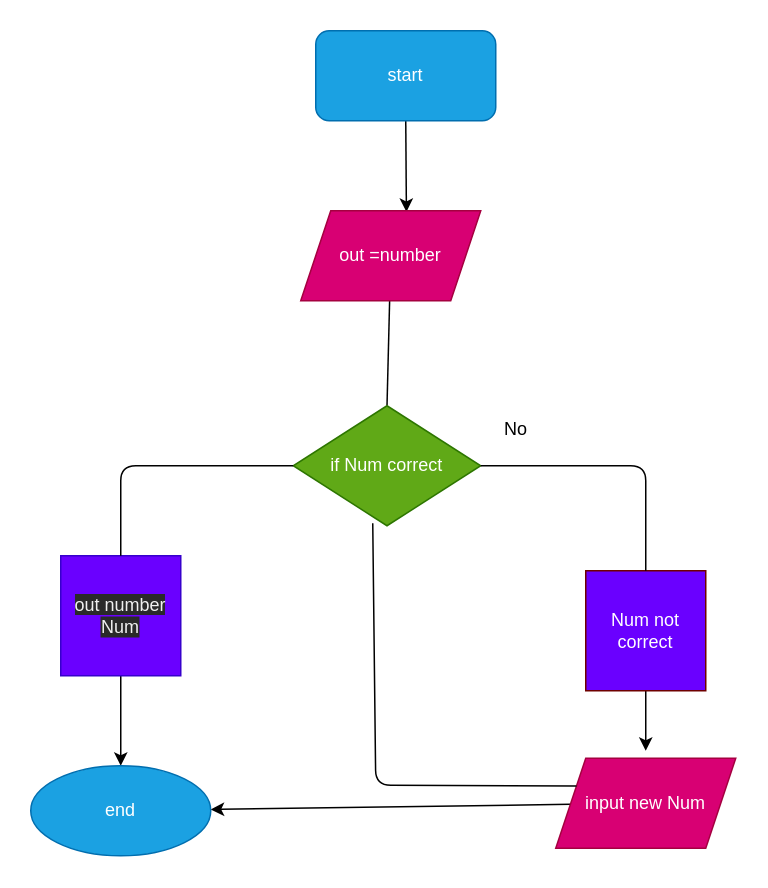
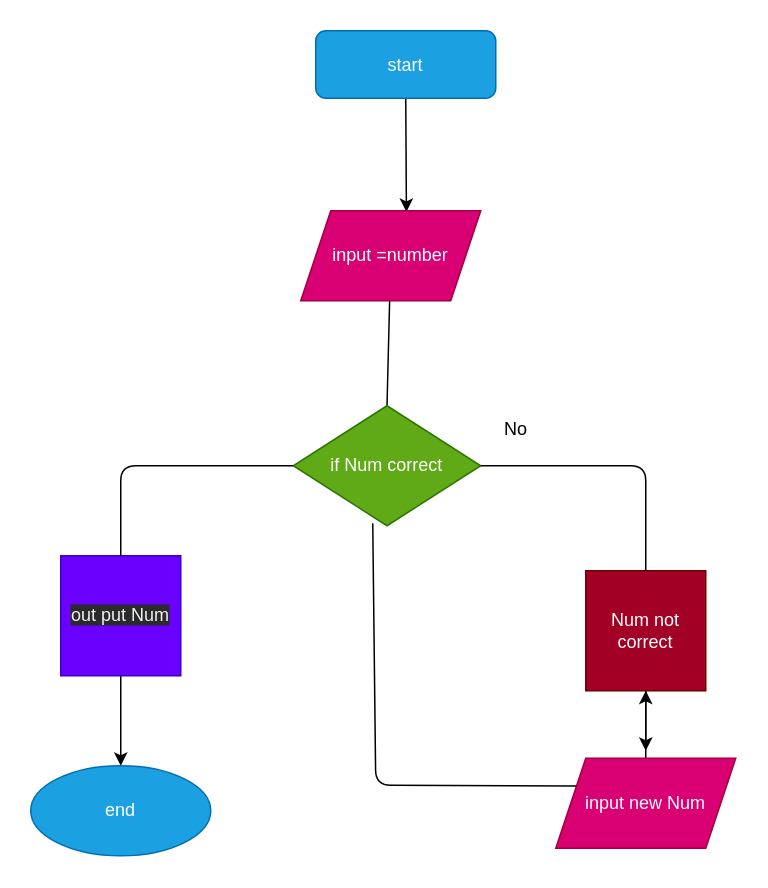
(406, 76) -> (406, 65)
(391, 256) -> (391, 256)
(121, 616) -> (121, 616)
(646, 631) -> (646, 631)
(395, 807) -> (646, 753)
